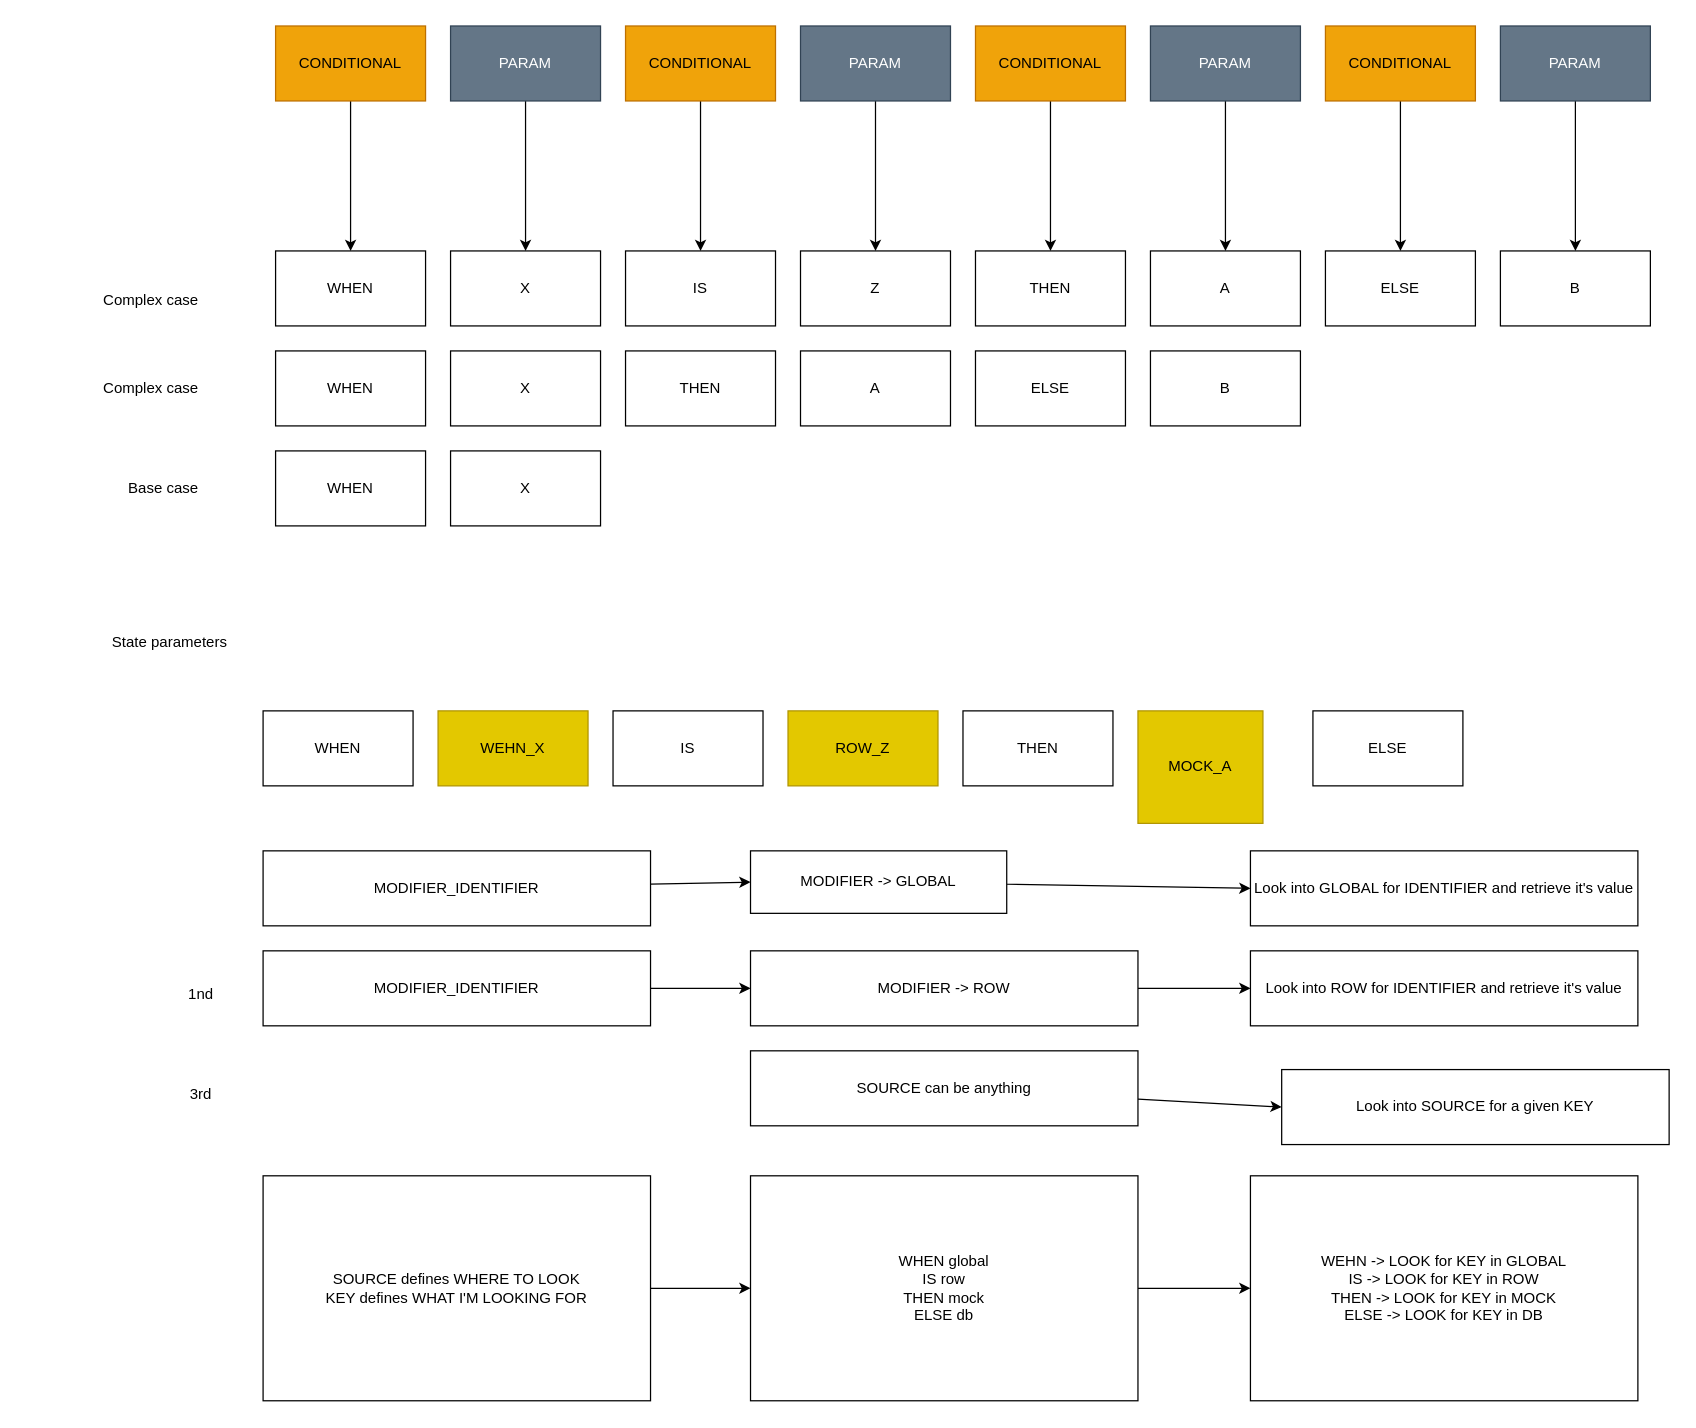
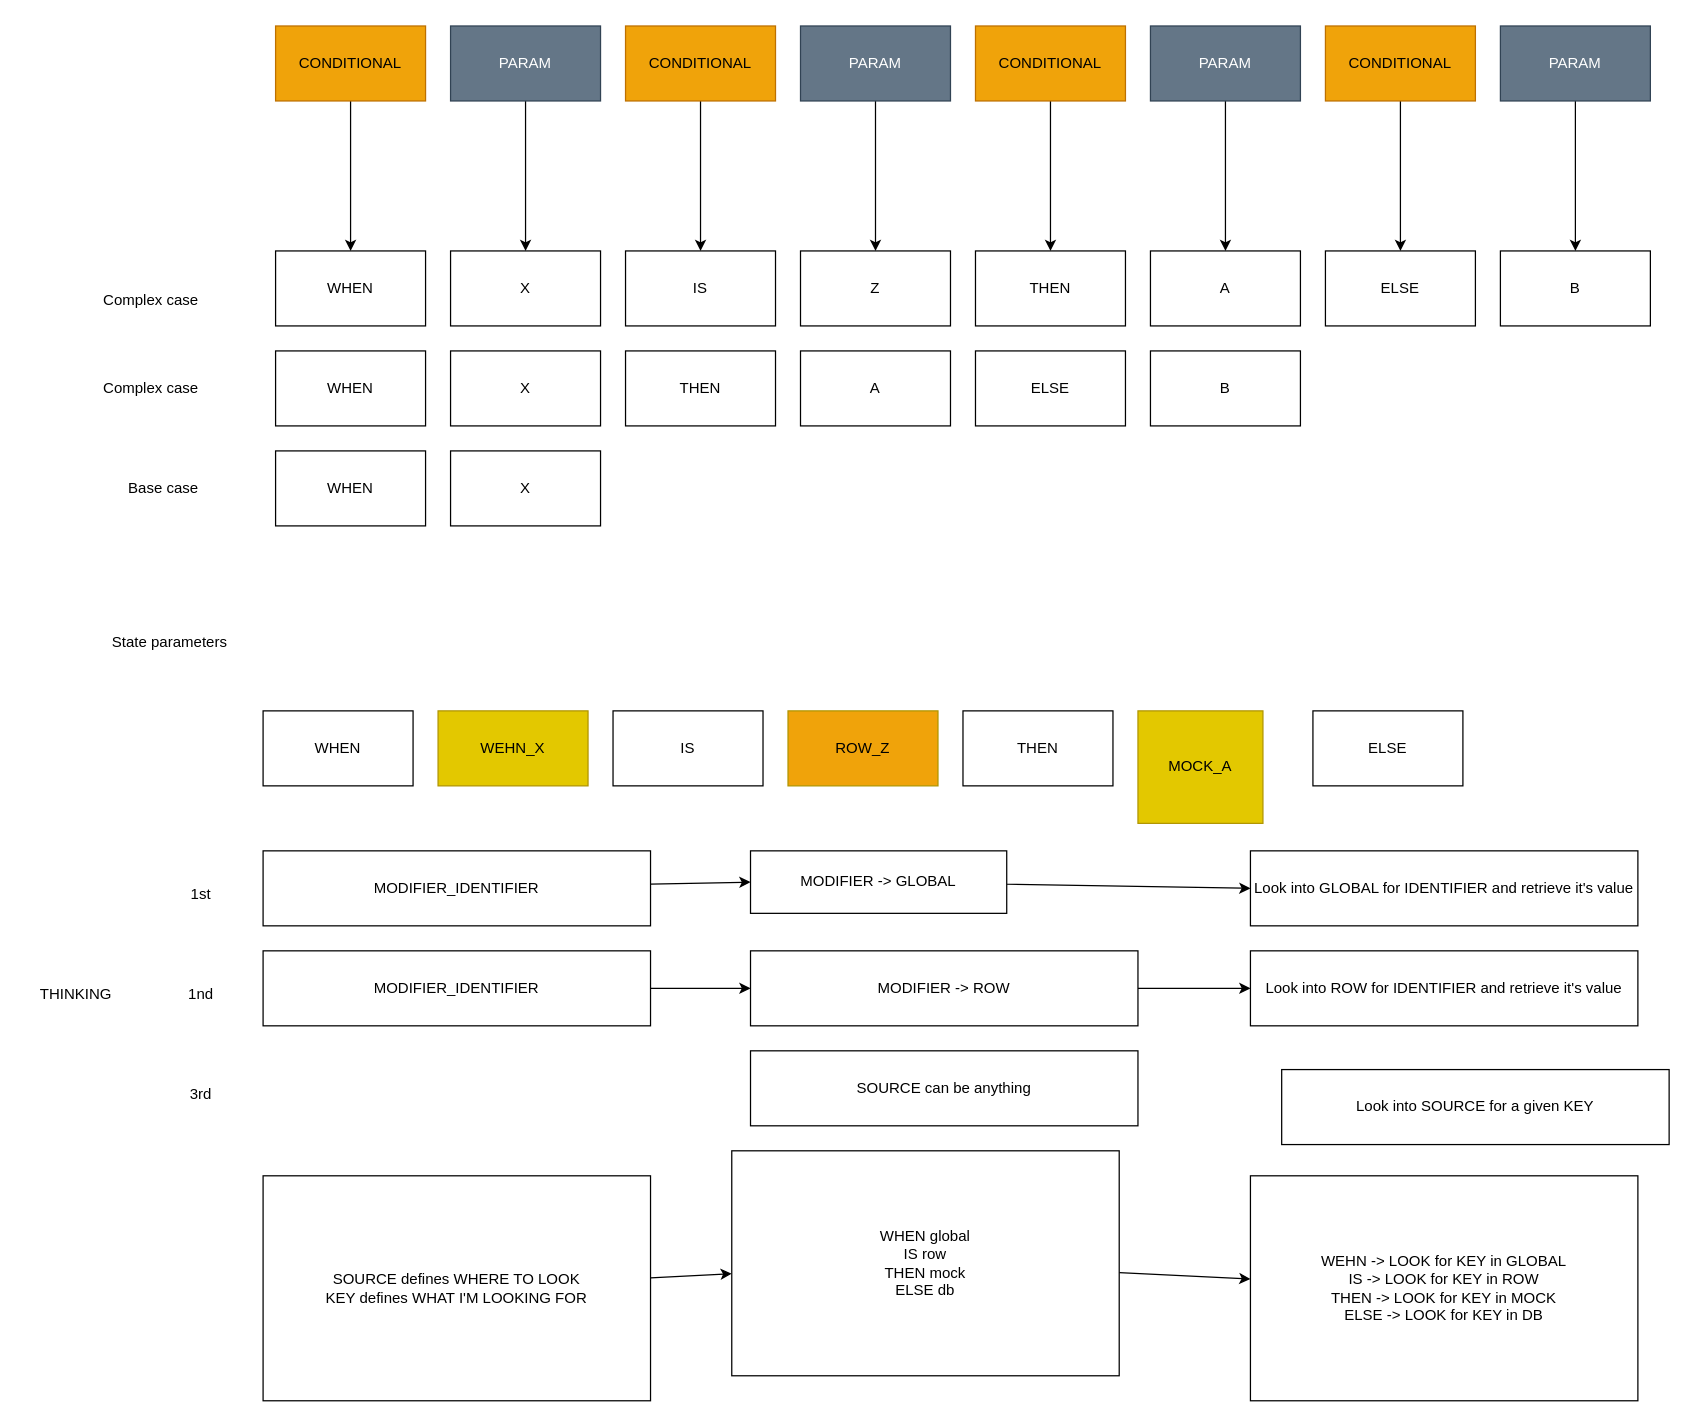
(863, 748) -> (863, 748)
none -> (201, 894)
none -> (76, 994)
(1206, 1103) -> none
(944, 1288) -> (926, 1263)
